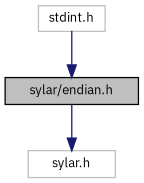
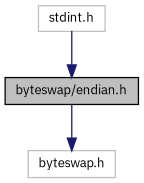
(72, 91) -> (72, 91)
(72, 164) -> (72, 164)
